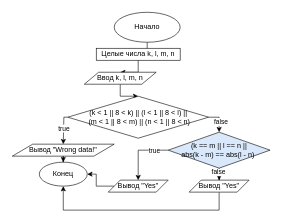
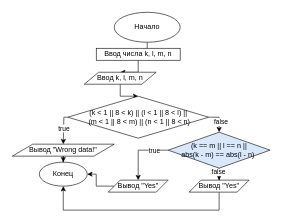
(138, 54) -> (138, 54)
